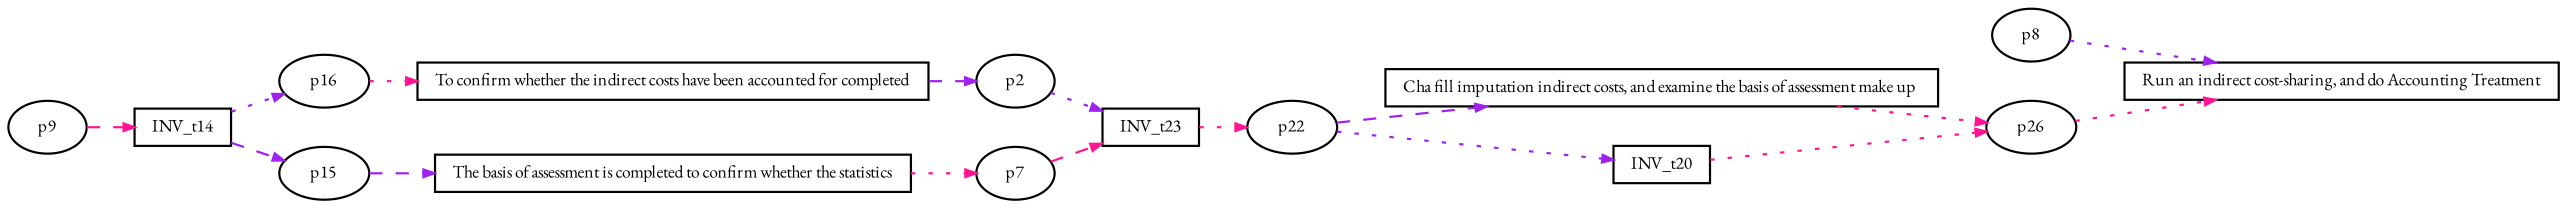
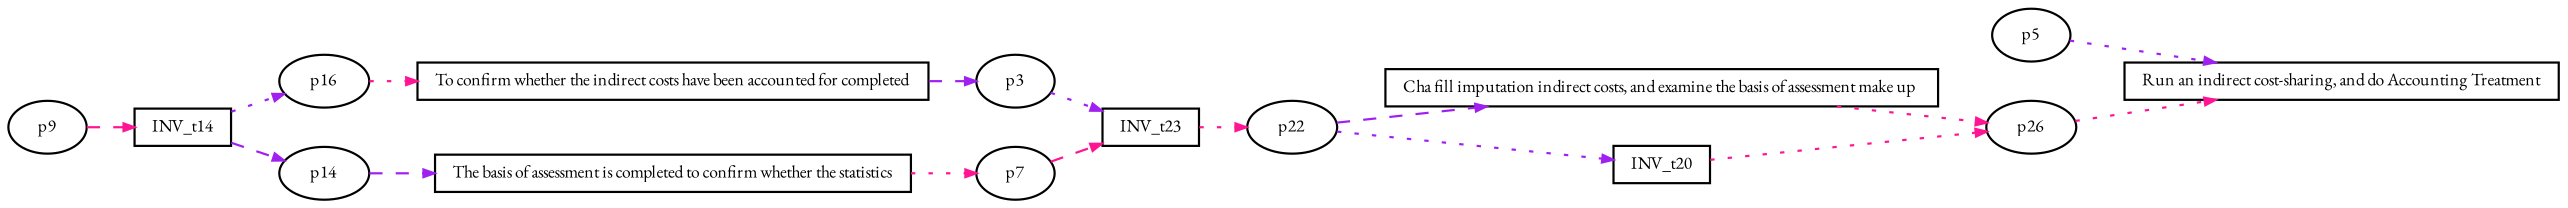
(2031, 35) -> (2031, 35)
(1015, 81) -> (1015, 81)
(324, 173) -> (324, 173)
